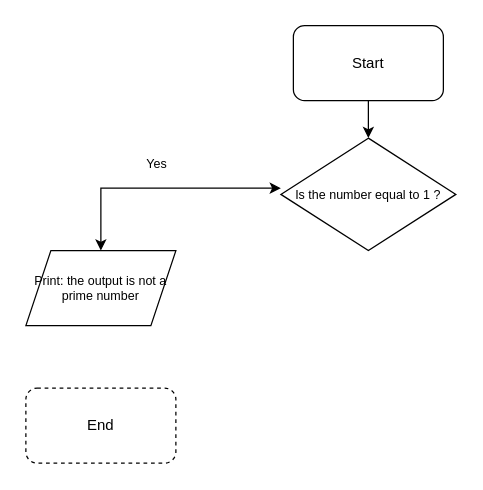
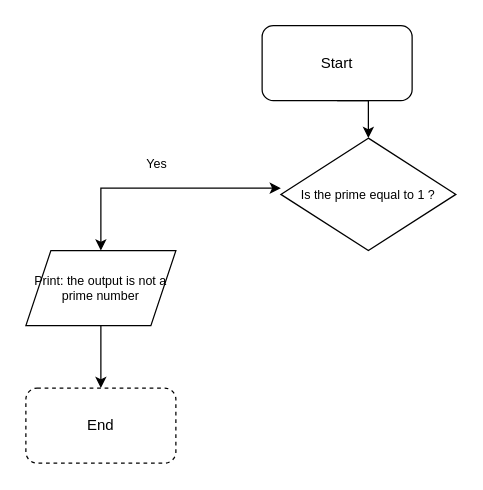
(368, 63) -> (337, 63)
(368, 194) -> (368, 194)
none -> (101, 353)
